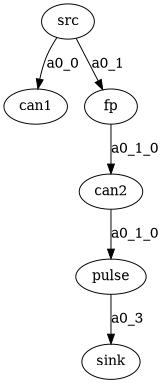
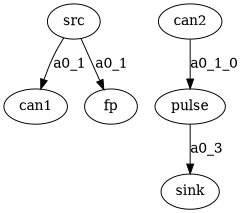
(63, 64) -> (70, 64)
(111, 144) -> none
